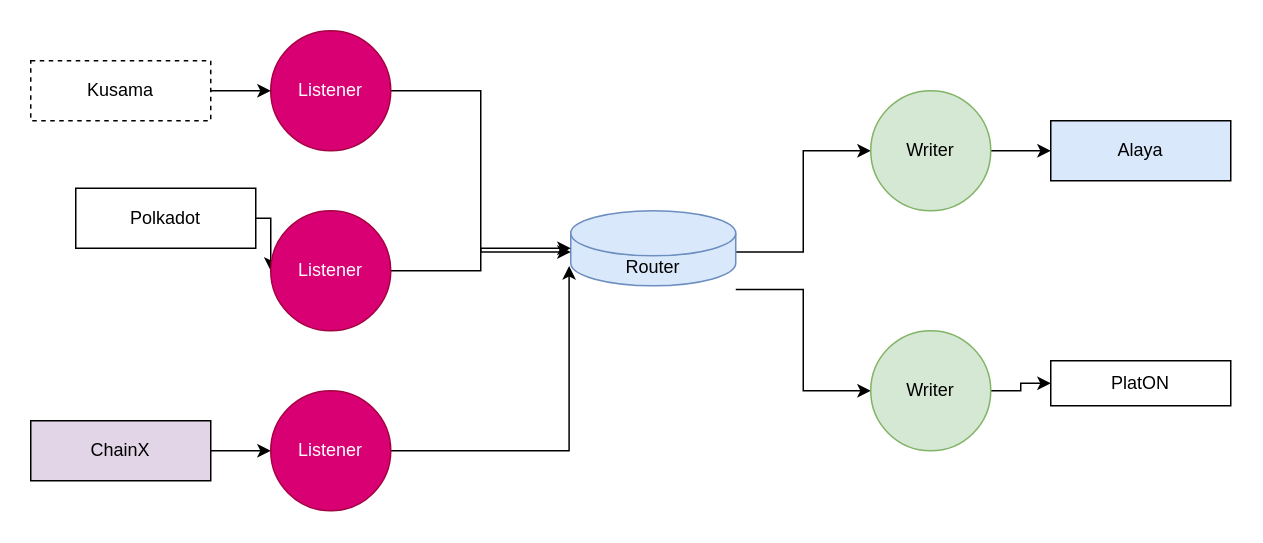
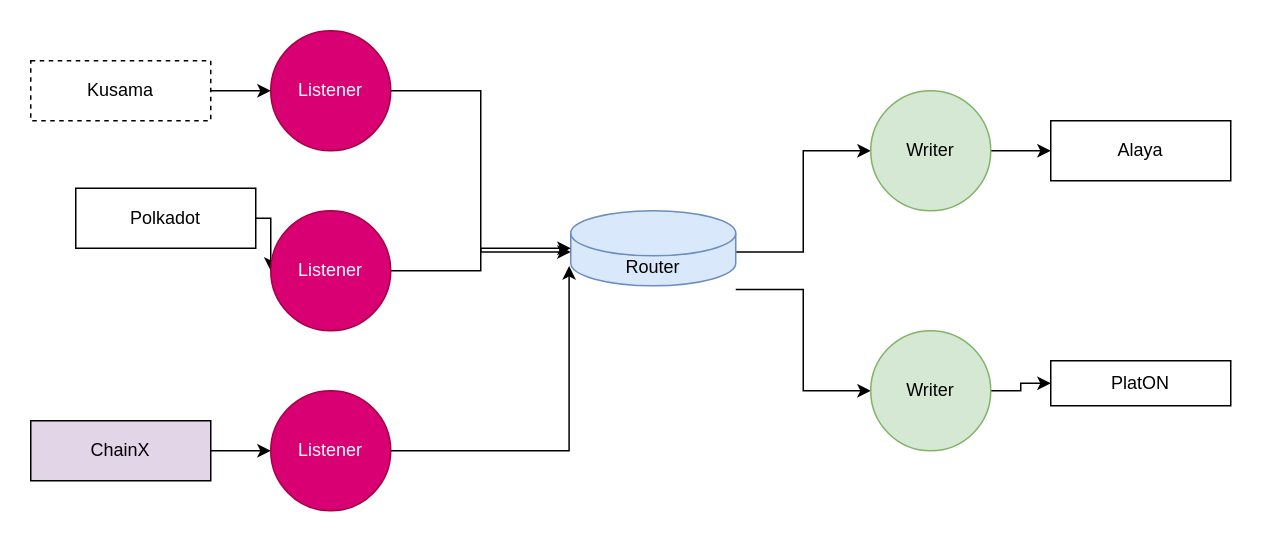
(1141, 151) -> (1141, 151)
